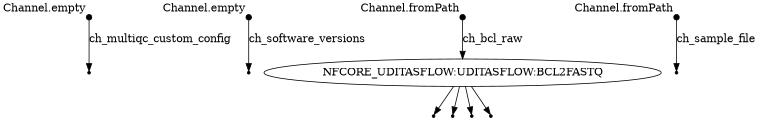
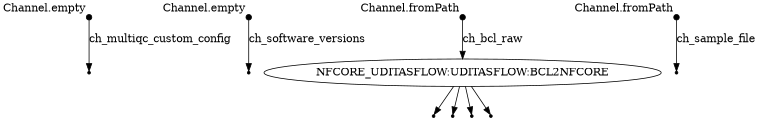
(463, 73) -> (463, 73)
